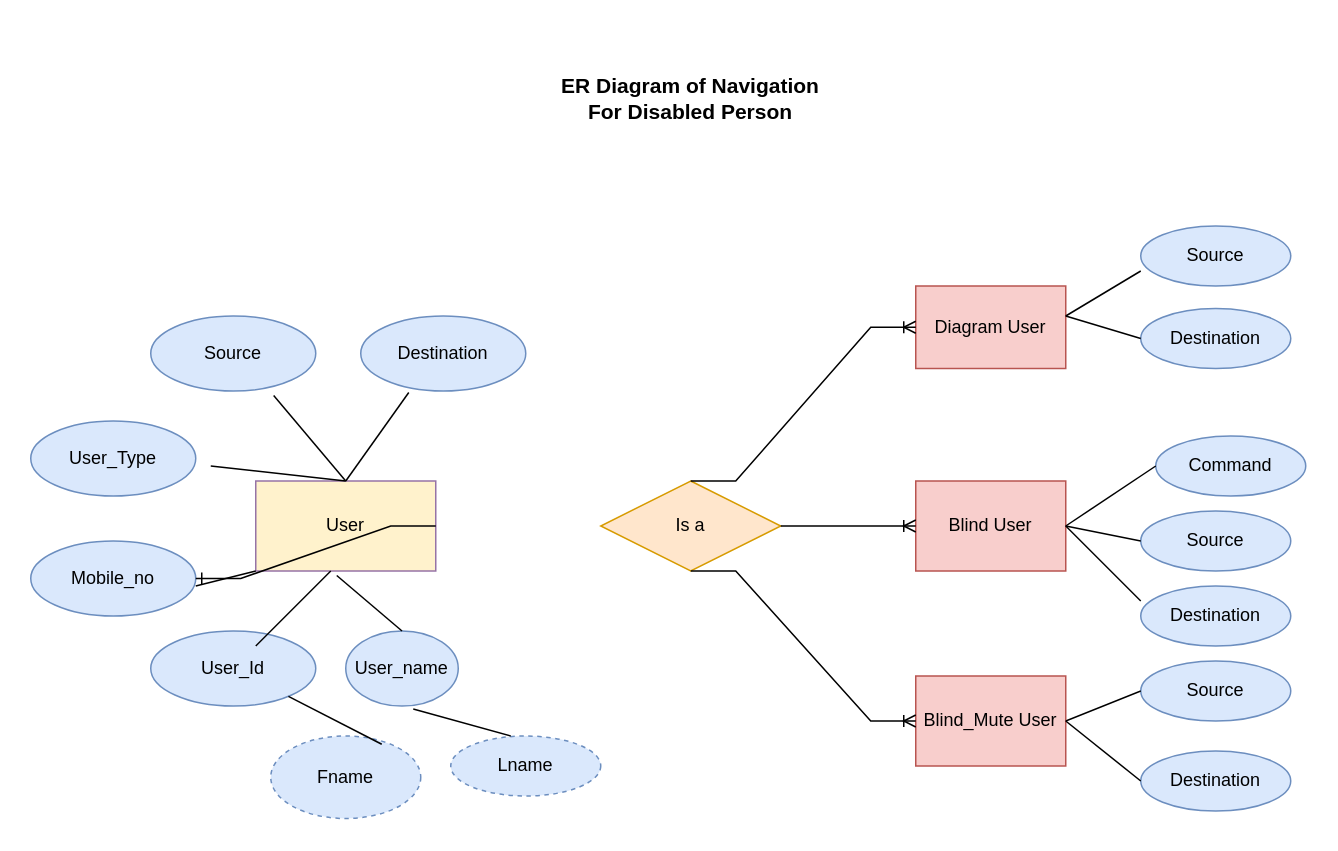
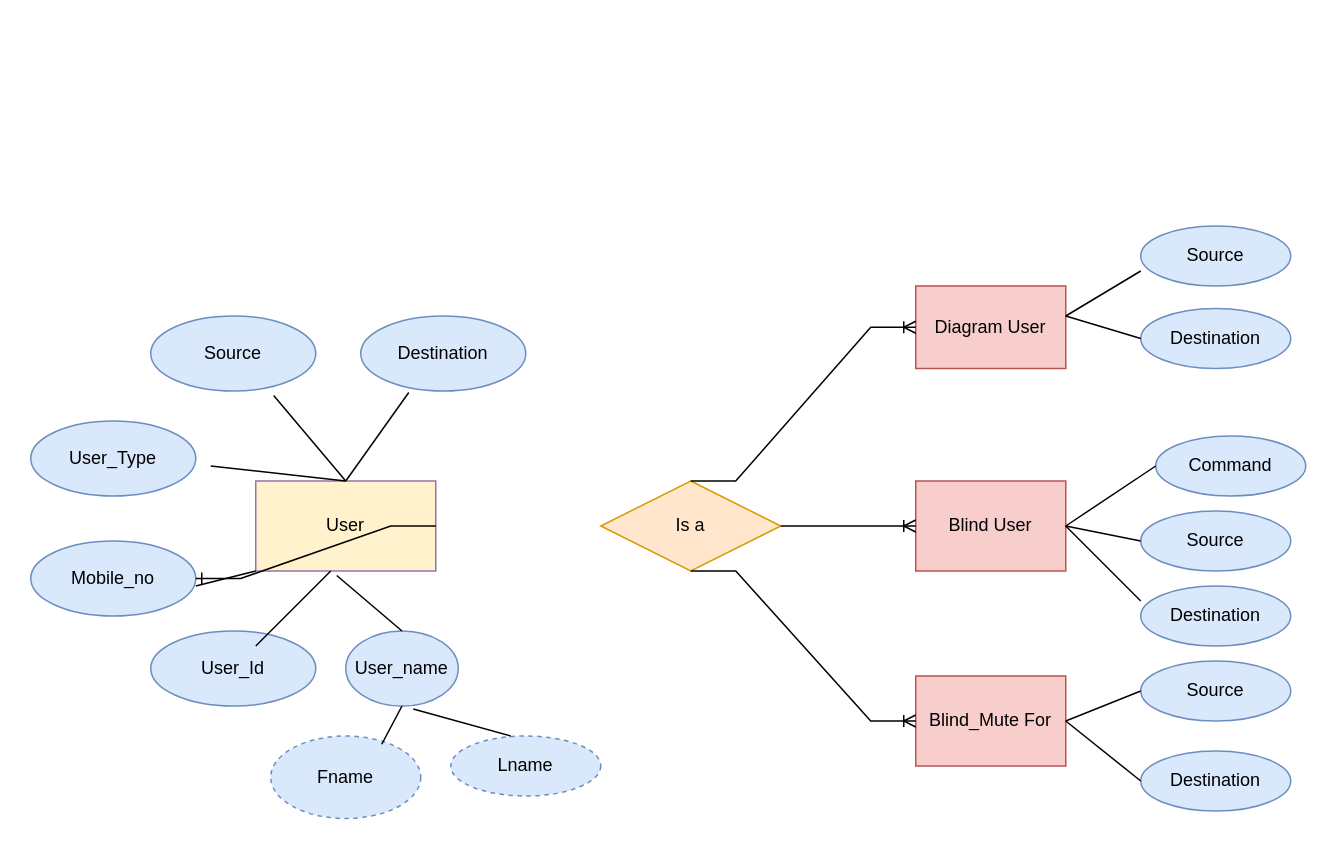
(691, 98) -> none
(335, 720) -> (392, 725)
(991, 721) -> (991, 721)
